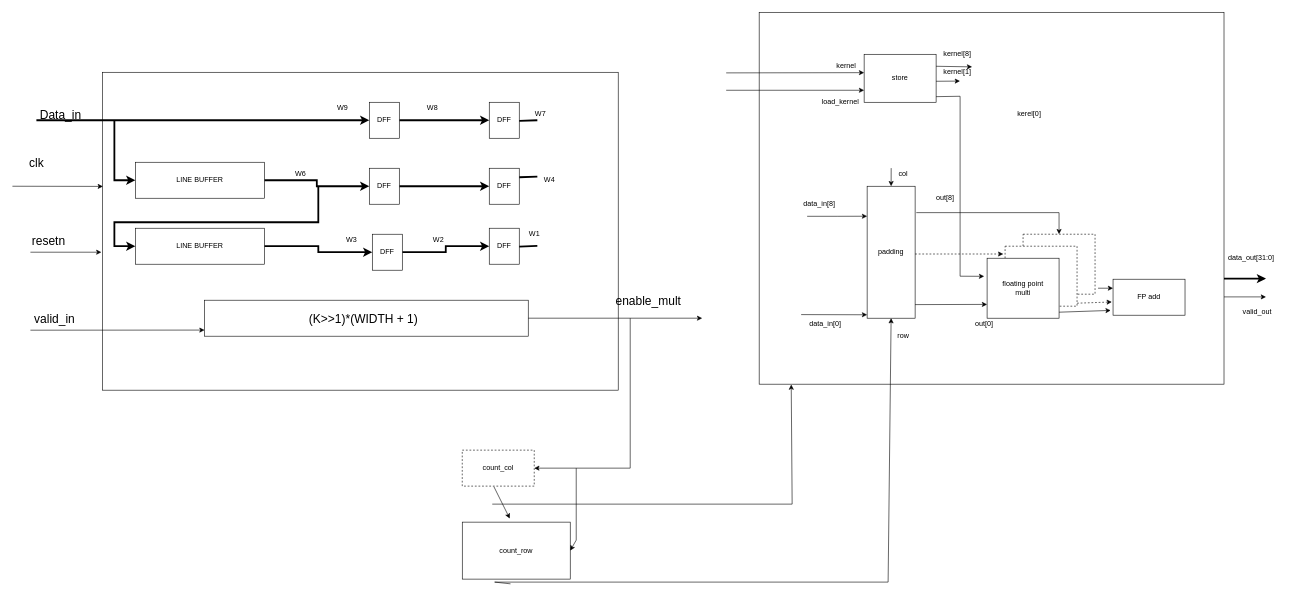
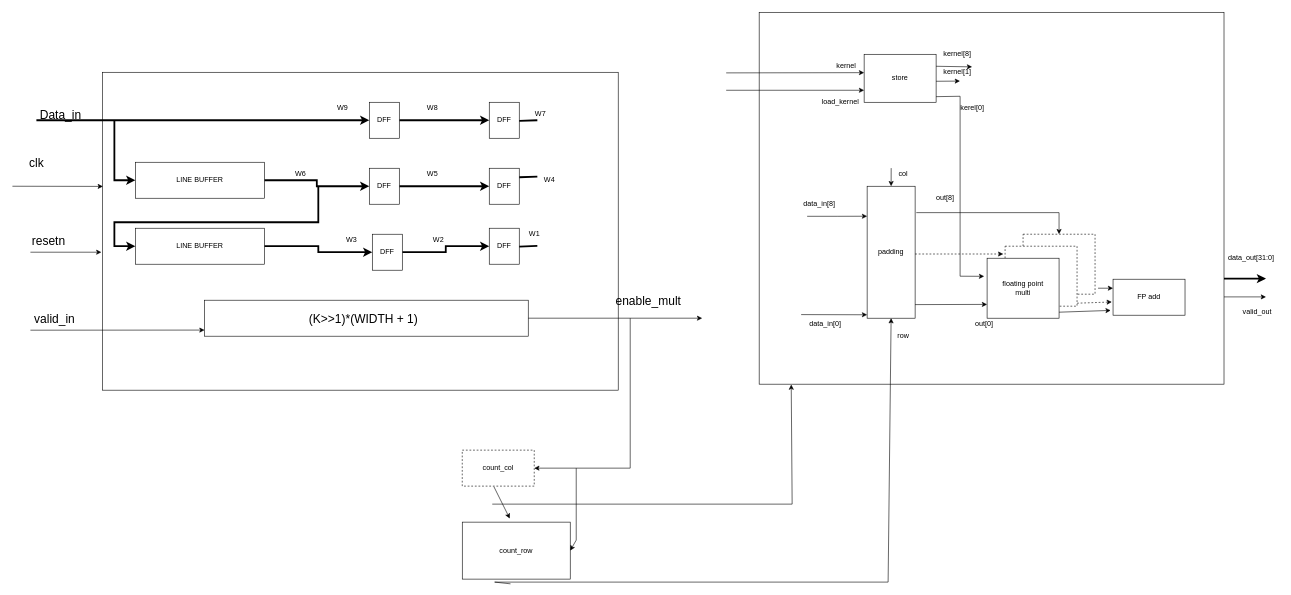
(1029, 114) -> (972, 108)
none -> (432, 174)
